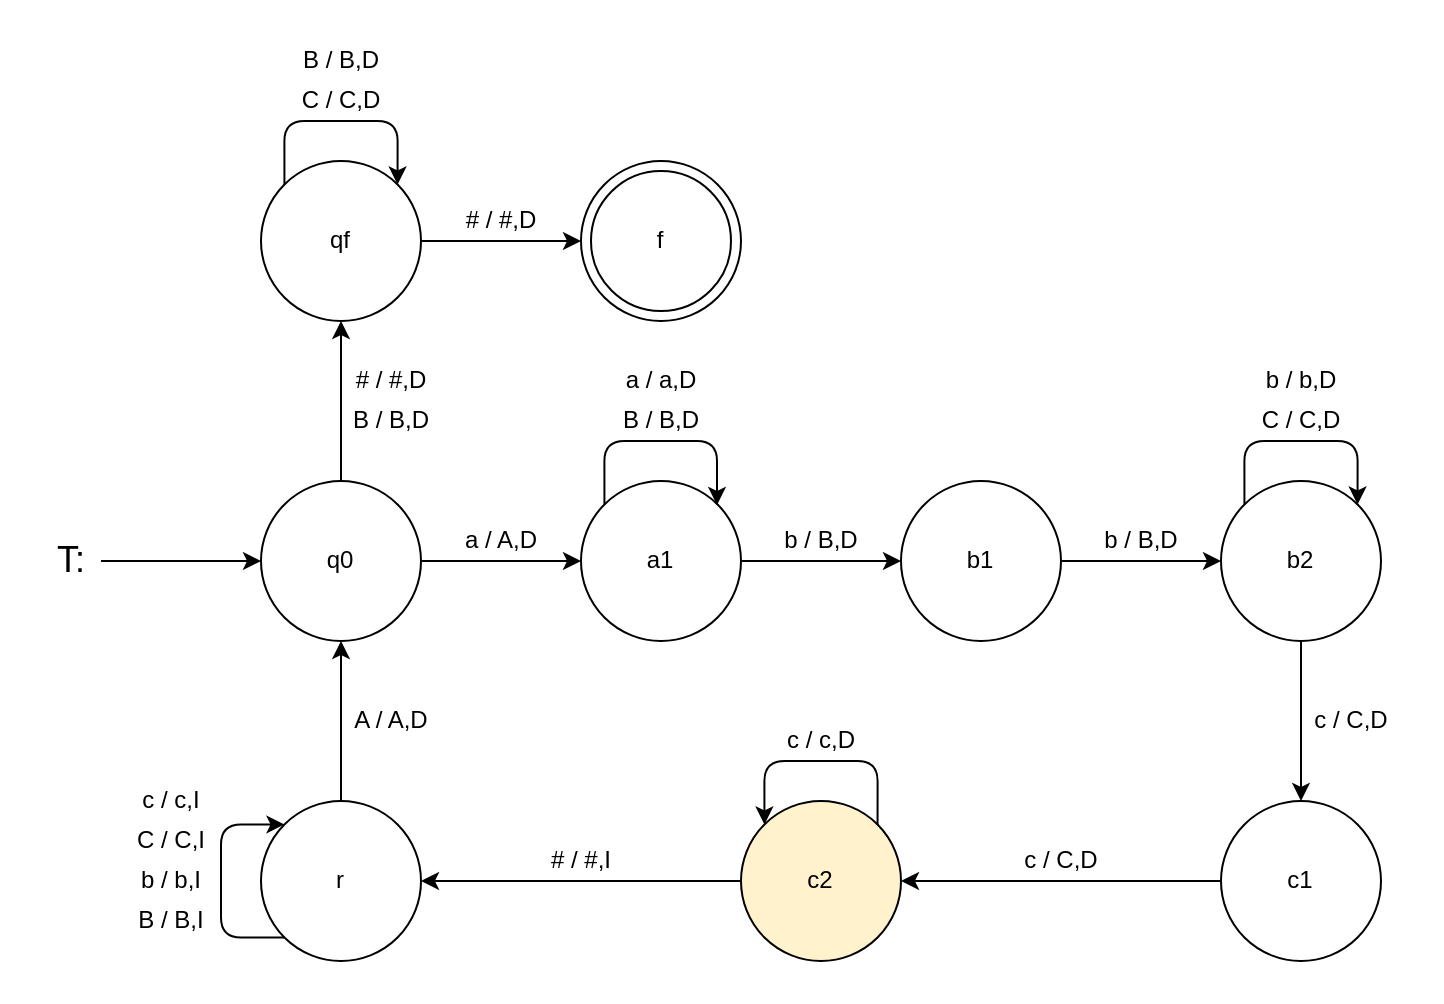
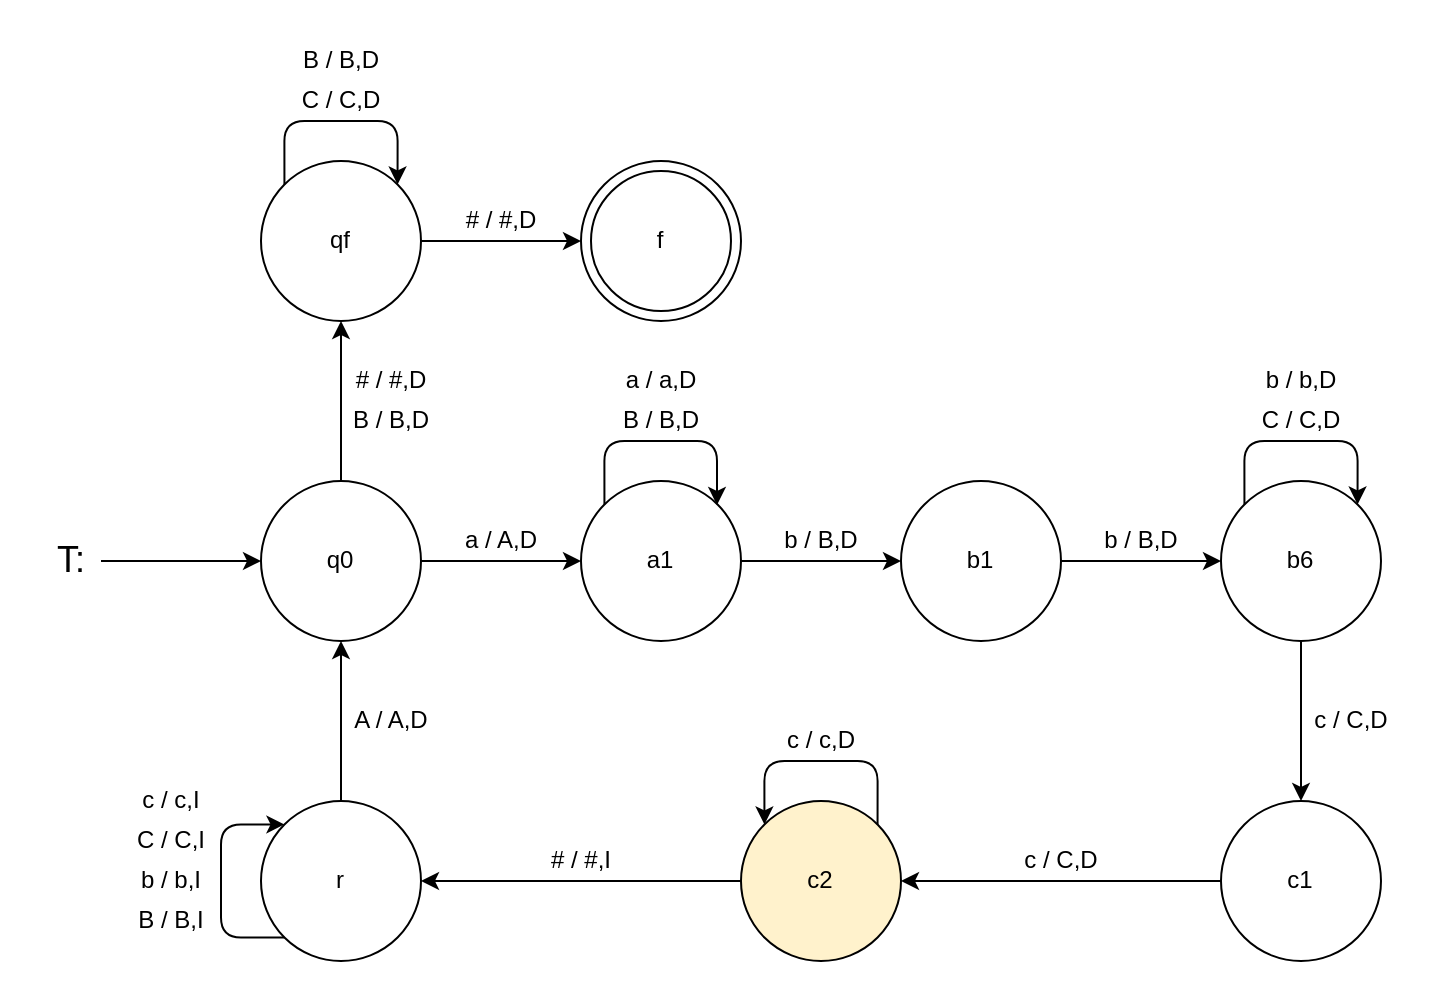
(1301, 561) -> (1301, 561)
